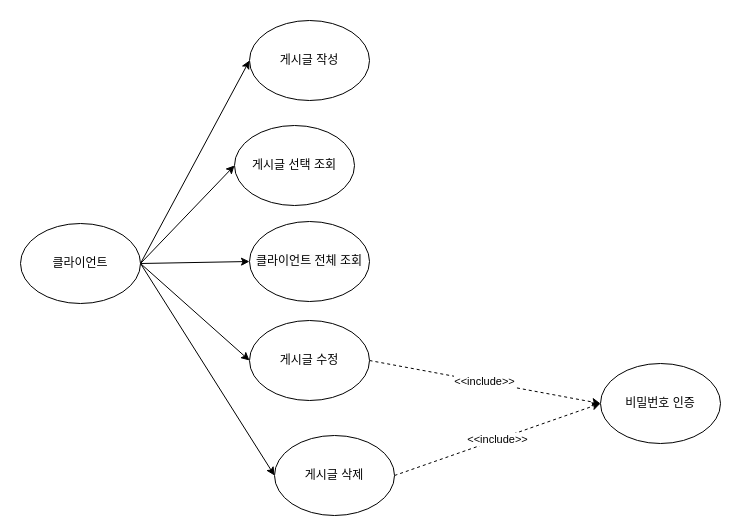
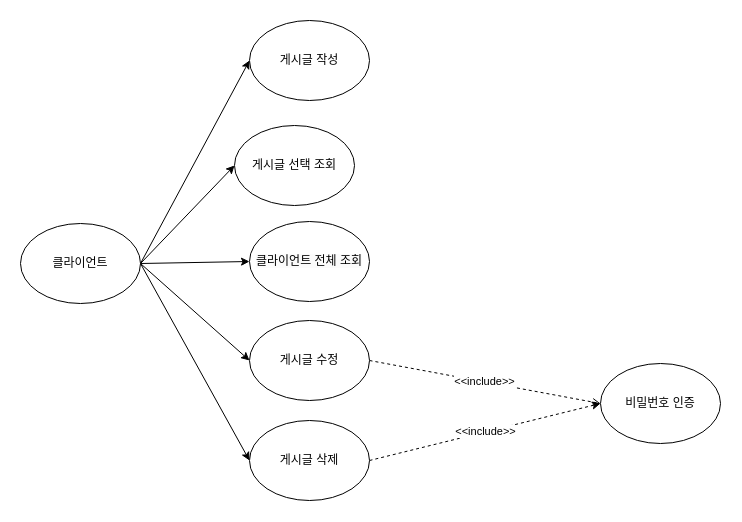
(592, 402) -> (594, 402)
(335, 476) -> (310, 461)
